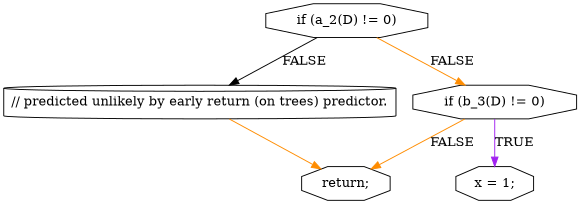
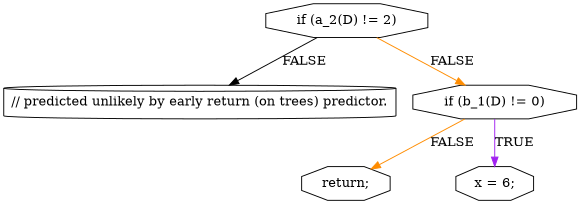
(347, 21) -> (347, 21)
(495, 102) -> (495, 102)
(271, 142) -> none
(495, 183) -> (495, 183)
